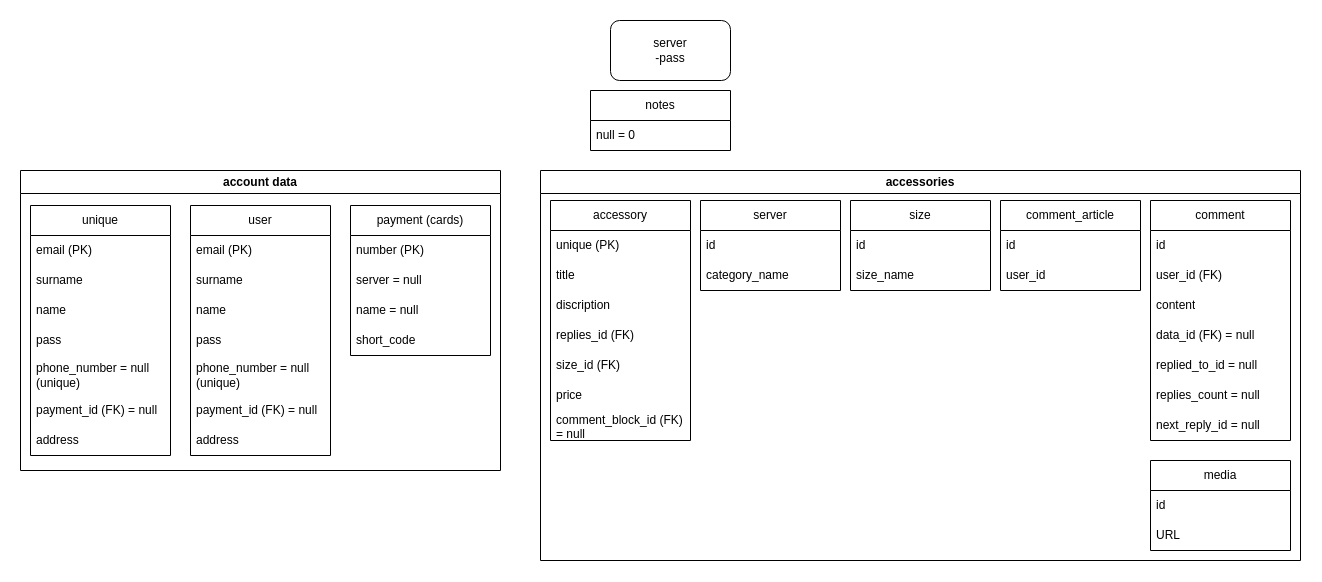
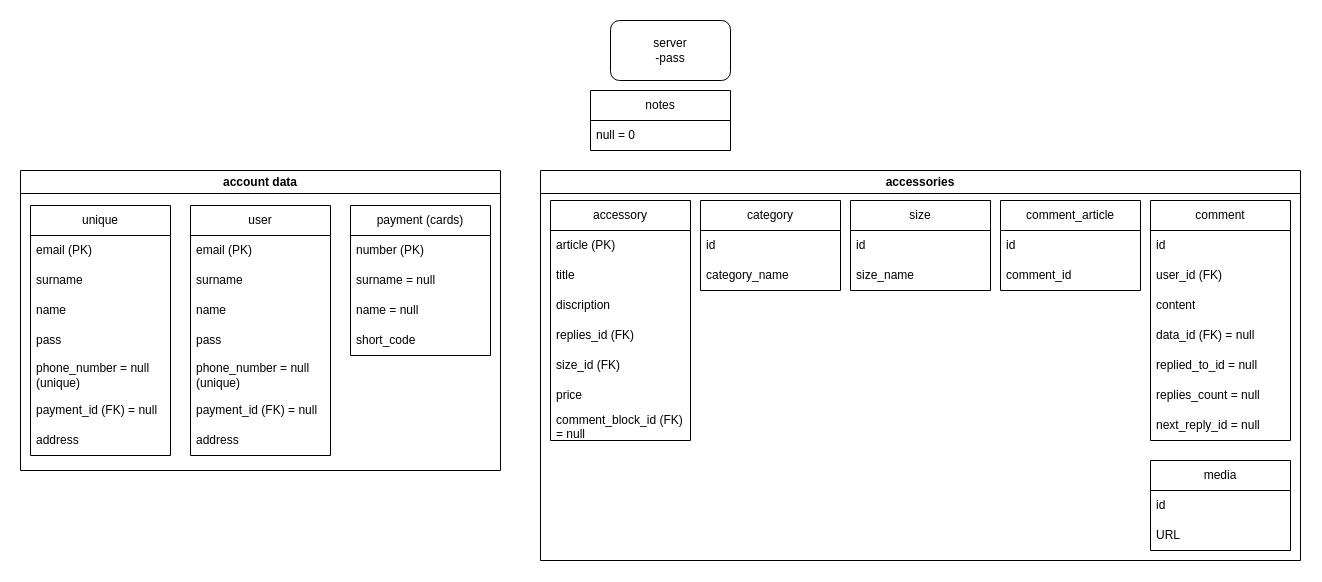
(771, 216) -> (771, 216)
(590, 246) -> (592, 246)
(1028, 276) -> (1039, 276)
(394, 281) -> (397, 281)
